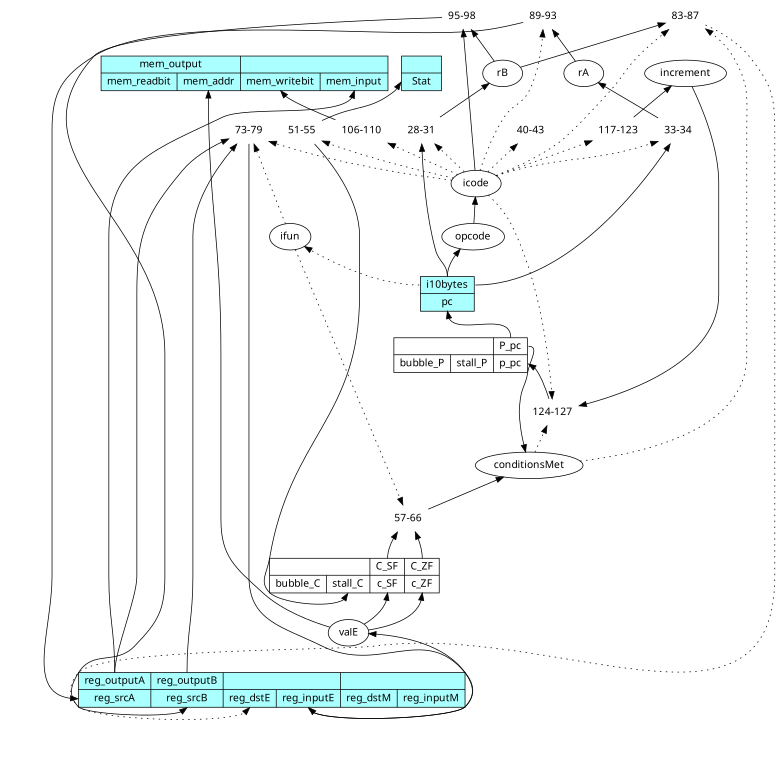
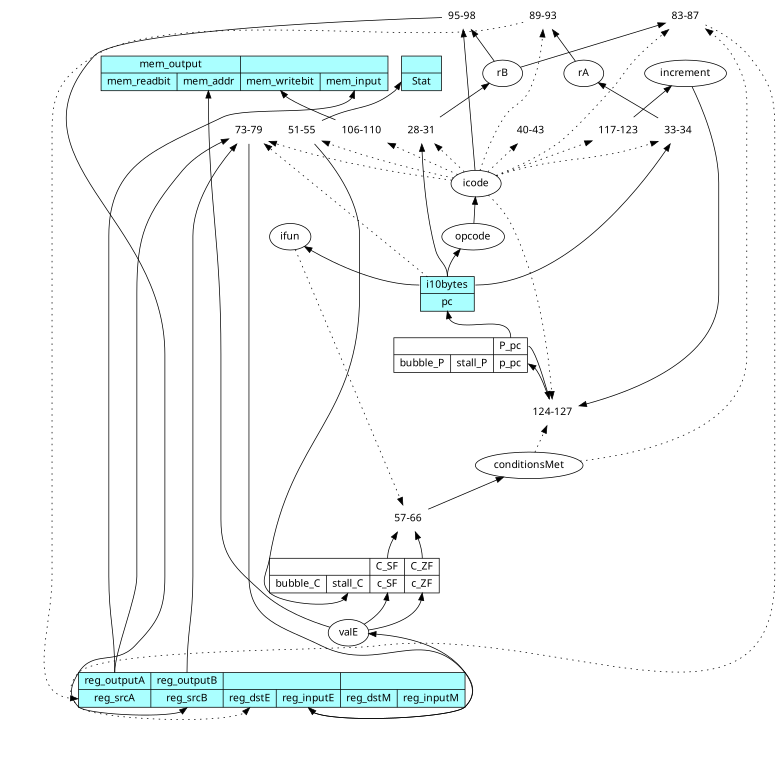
(52, 159) -> (52, 159)
(271, 187) -> (349, 213)
(366, 275) -> (366, 275)
(522, 393) -> (539, 367)
